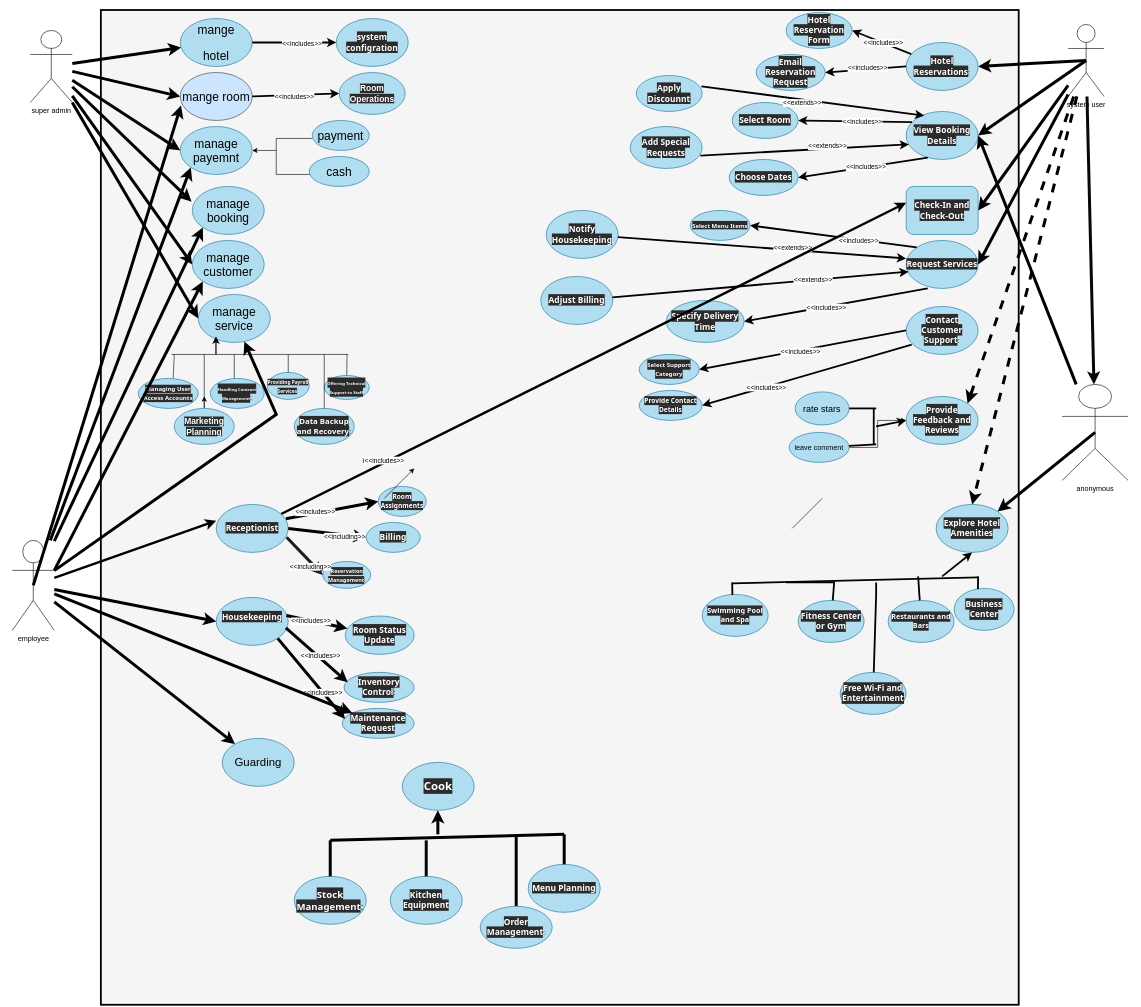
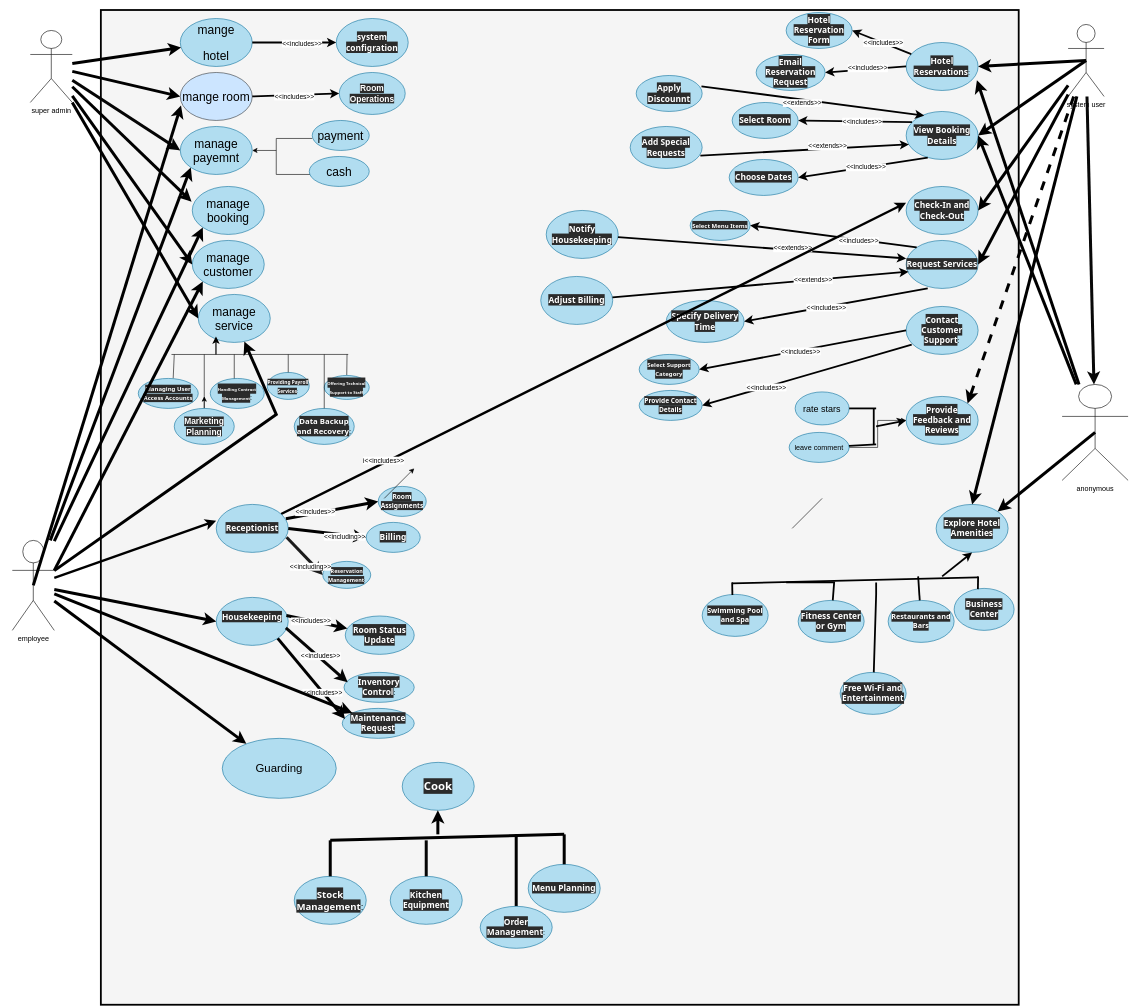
(942, 210) -> (942, 210)
none -> (1029, 236)
(1003, 387) -> (1003, 387)
(258, 762) -> (279, 768)
